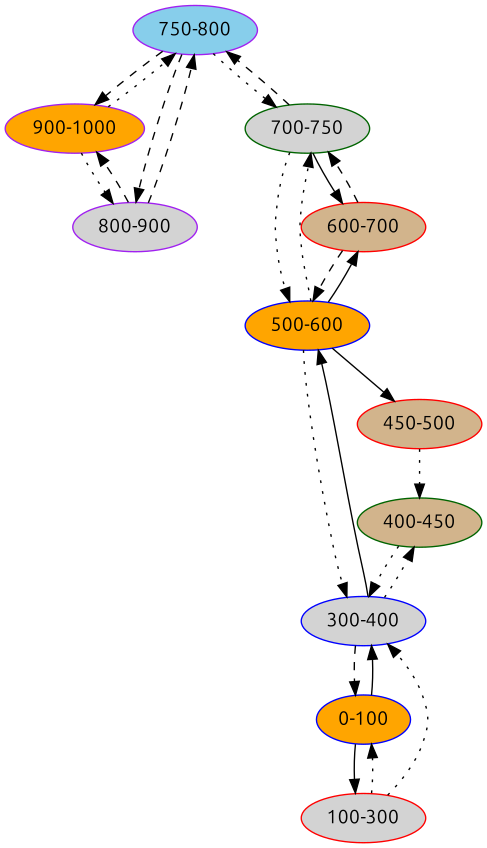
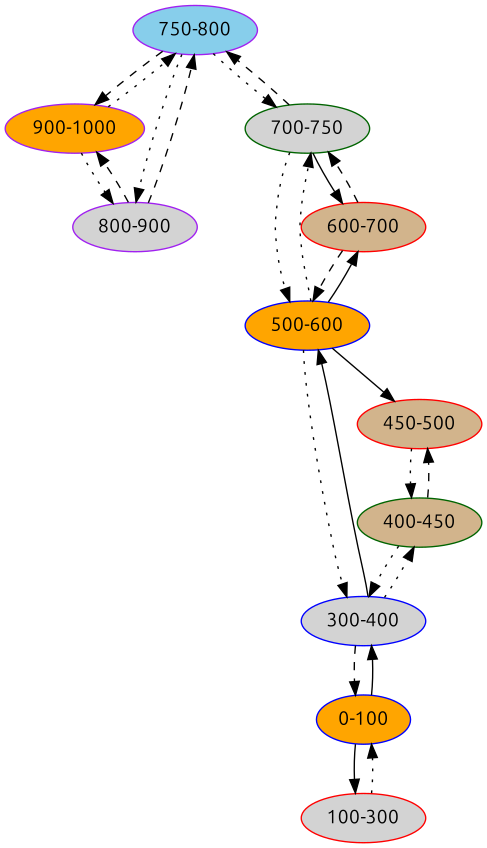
(158, 121) -> (158, 121)
none -> (429, 480)
(427, 726) -> none
